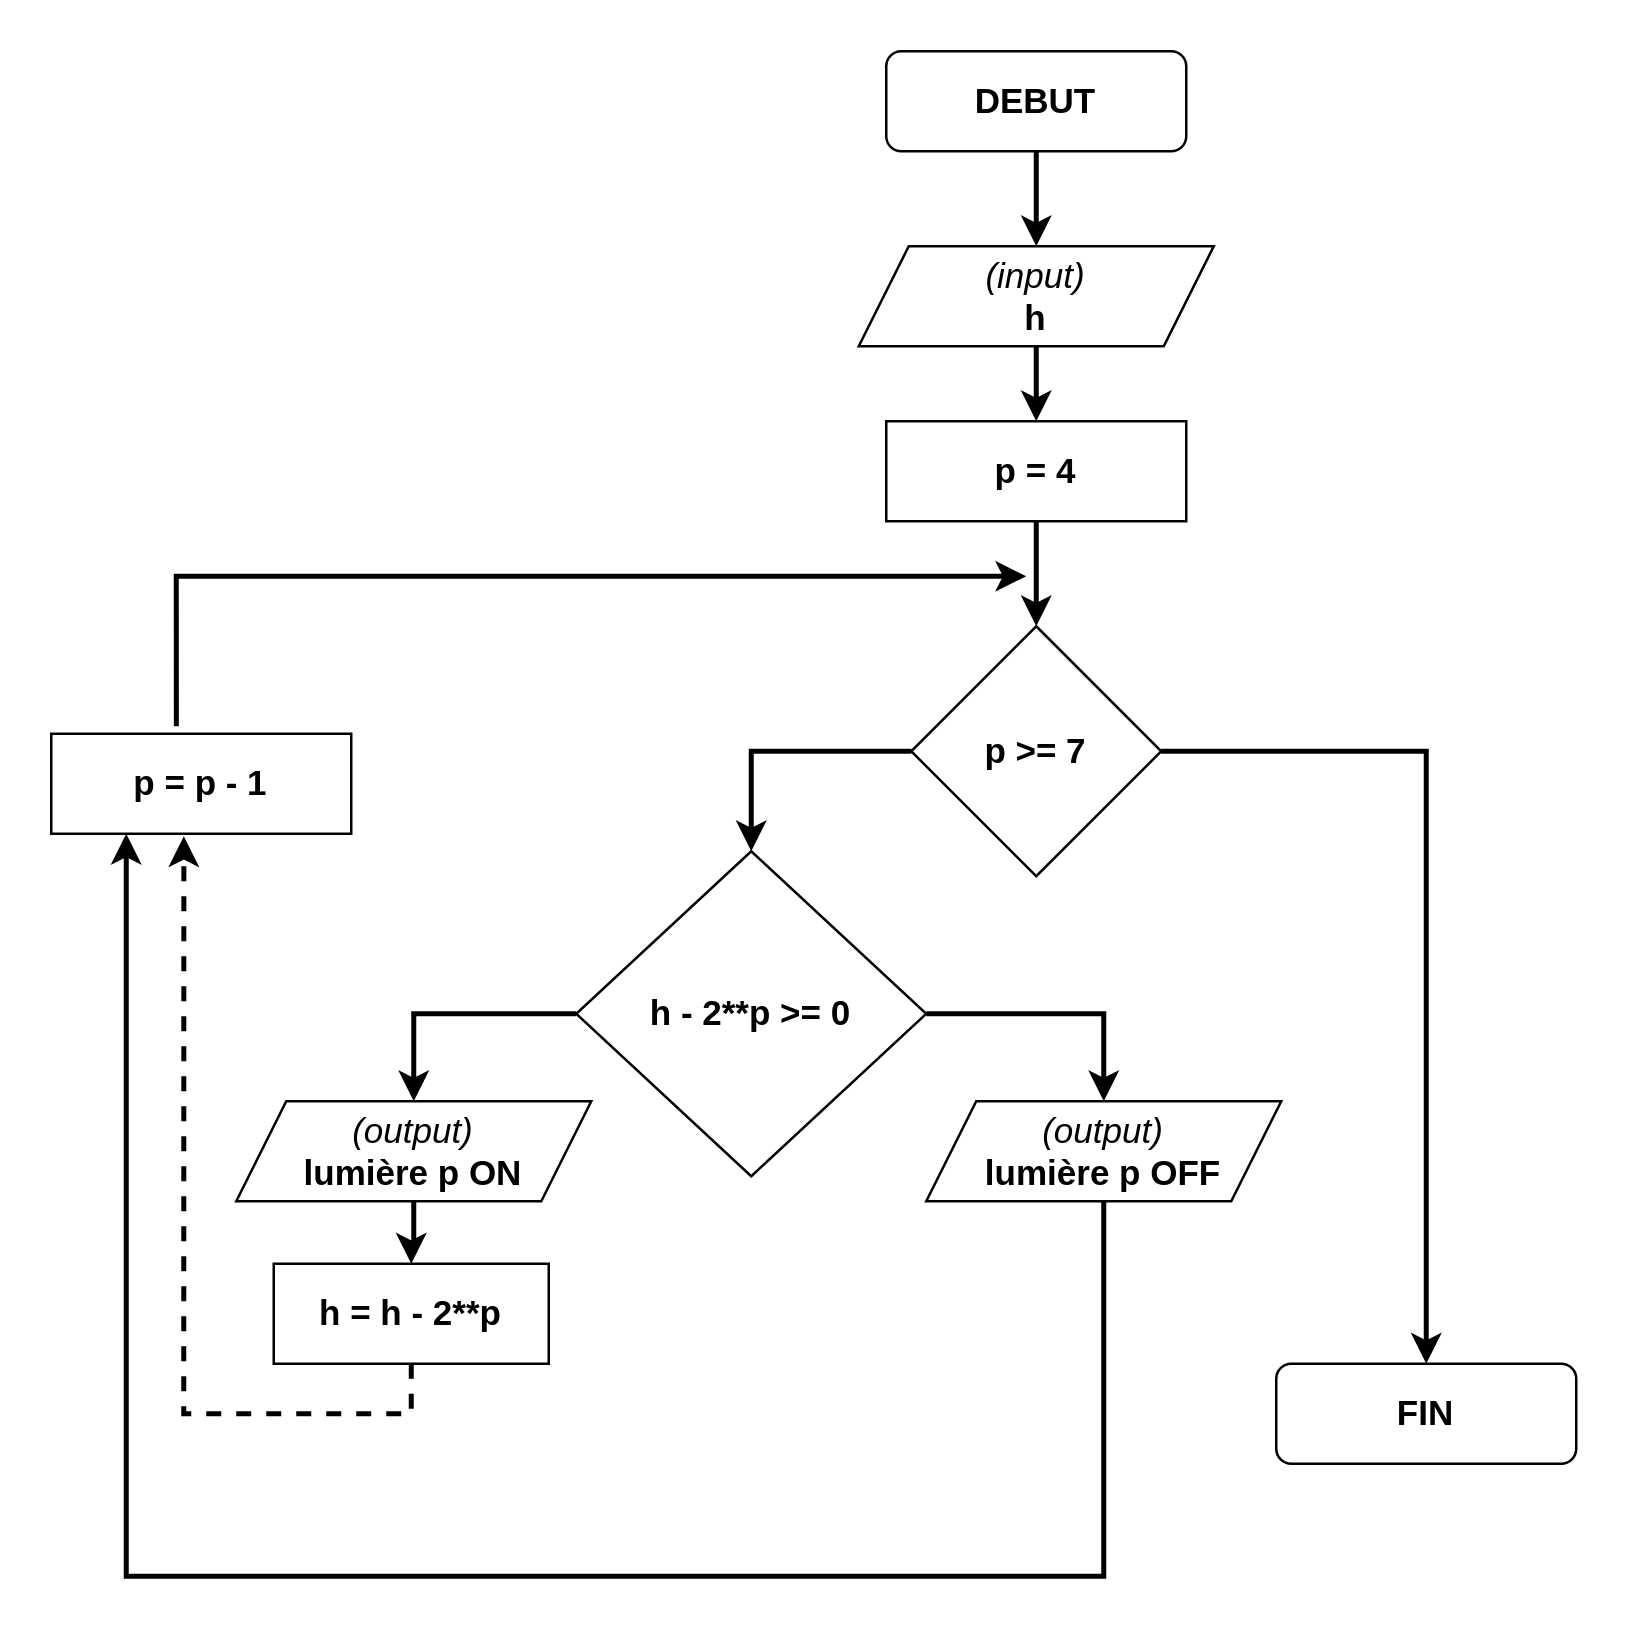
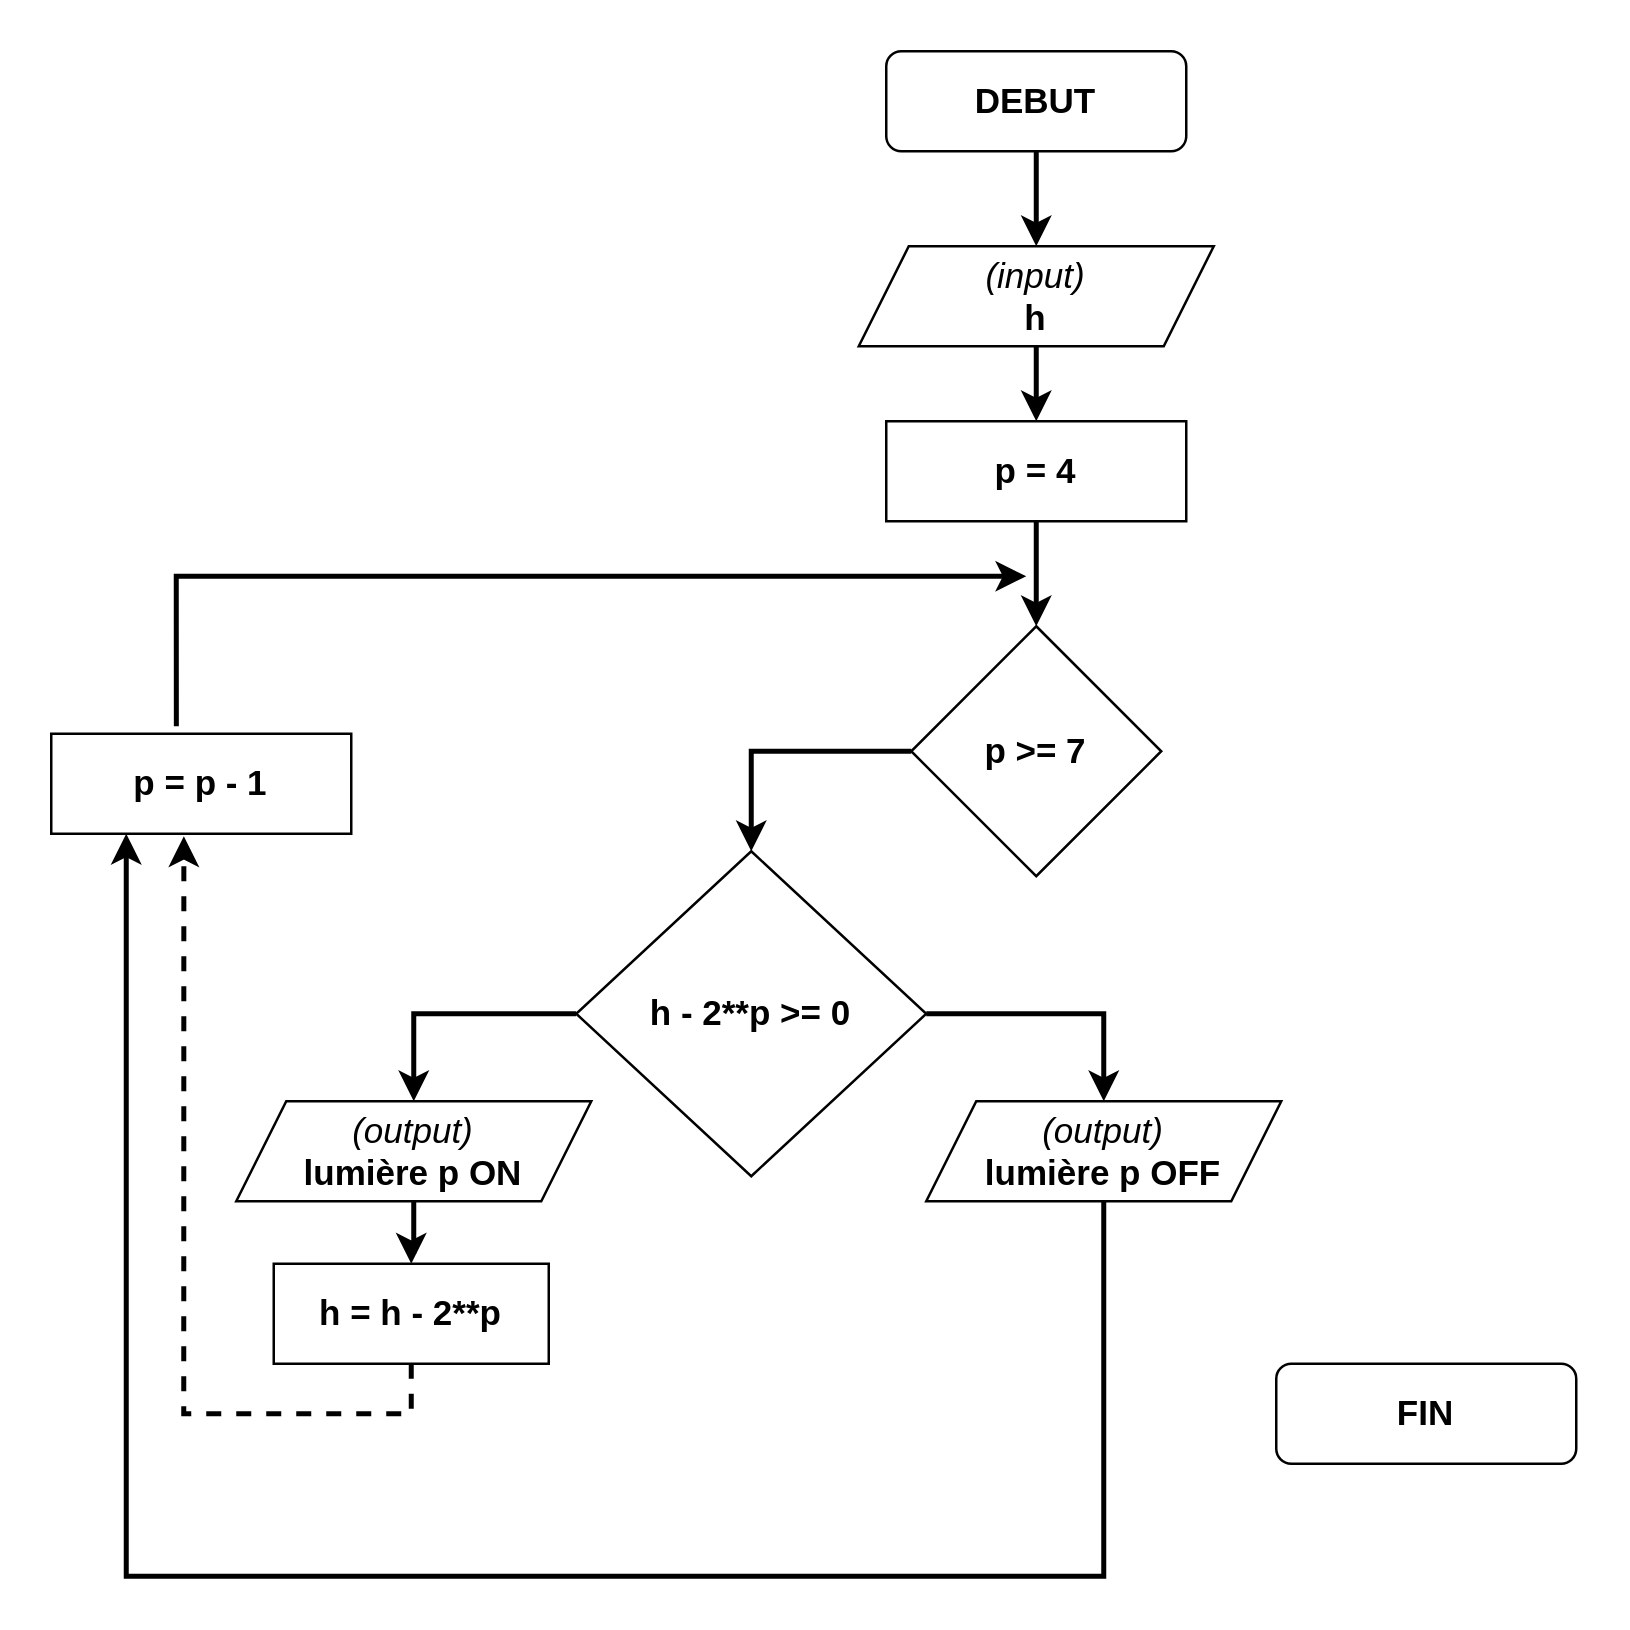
(1426, 914) -> none
